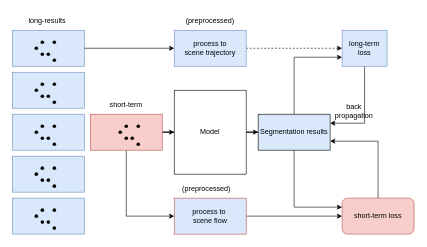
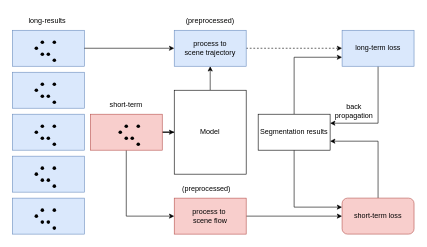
(365, 48) -> (378, 48)
(254, 132) -> (210, 71)
(294, 132) -> (294, 132)
(210, 216) -> (210, 216)
